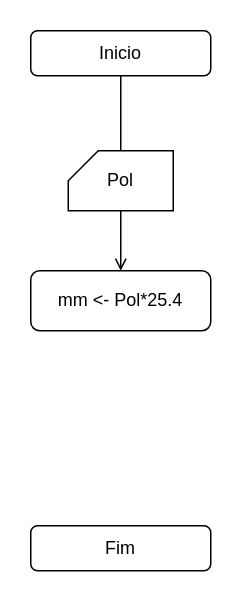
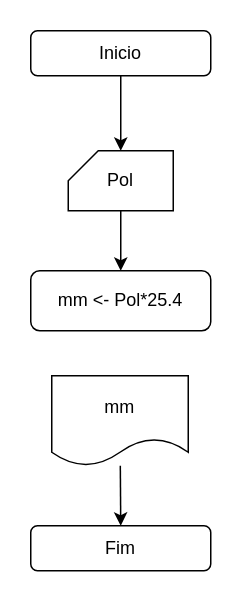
(121, 143) -> (121, 139)
(121, 261) -> (121, 259)
none -> (120, 421)
none -> (120, 491)
